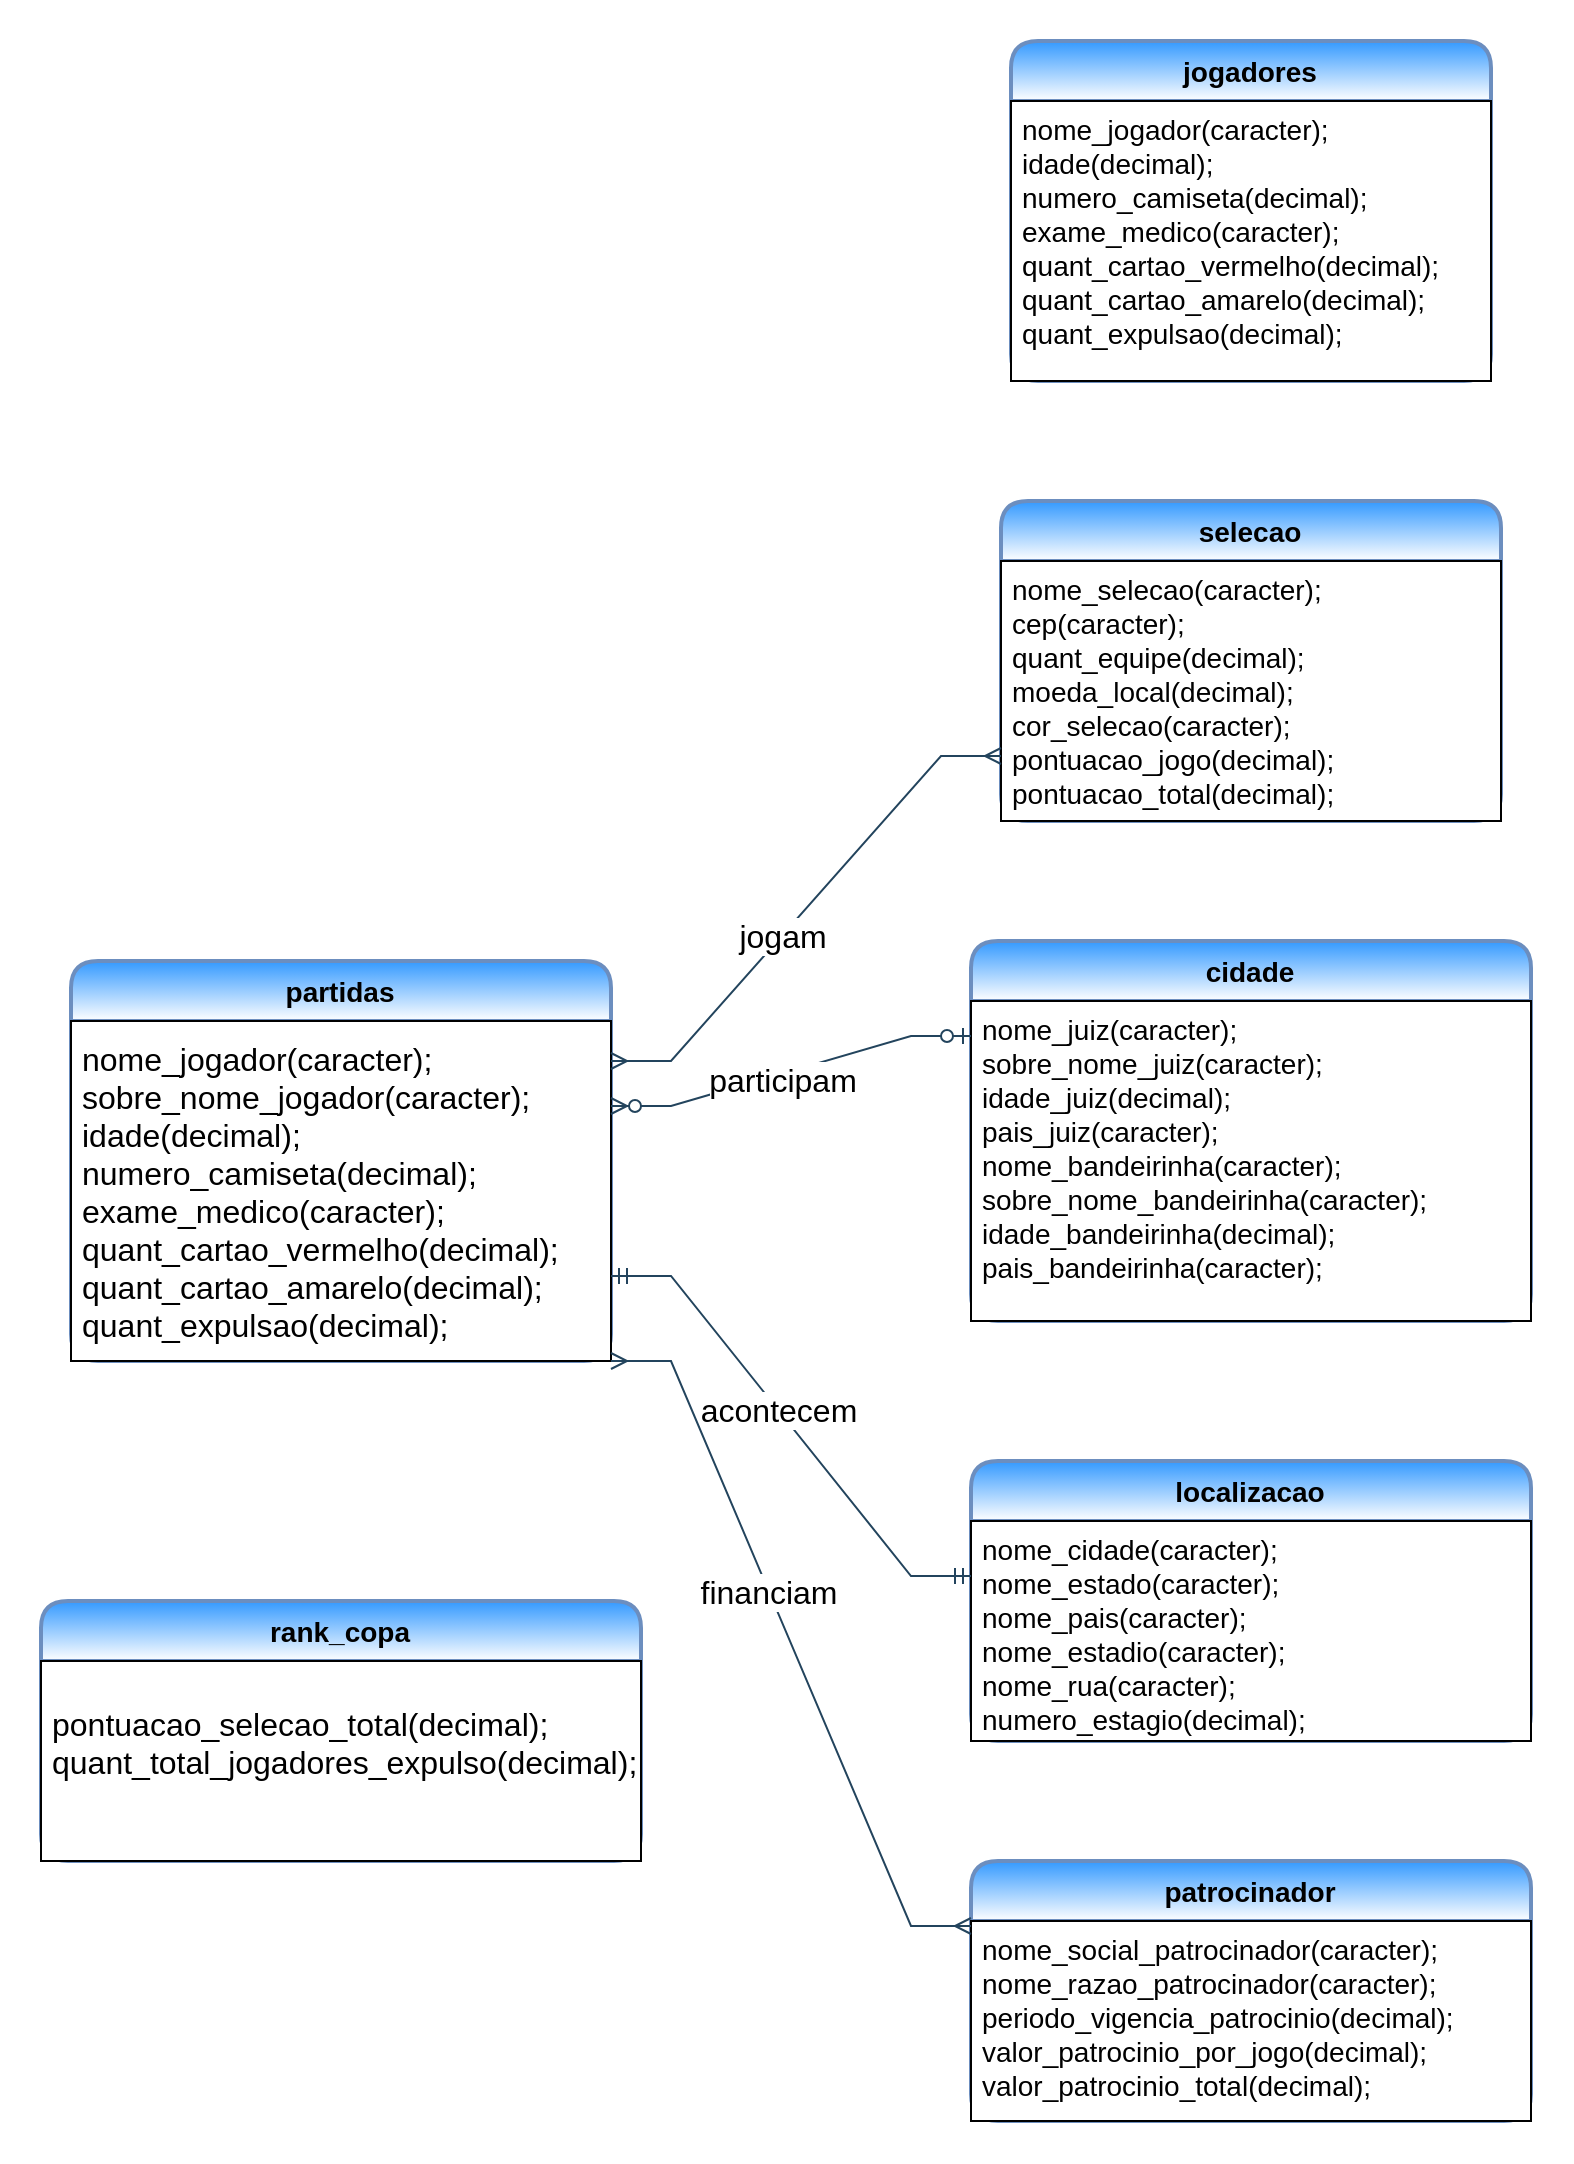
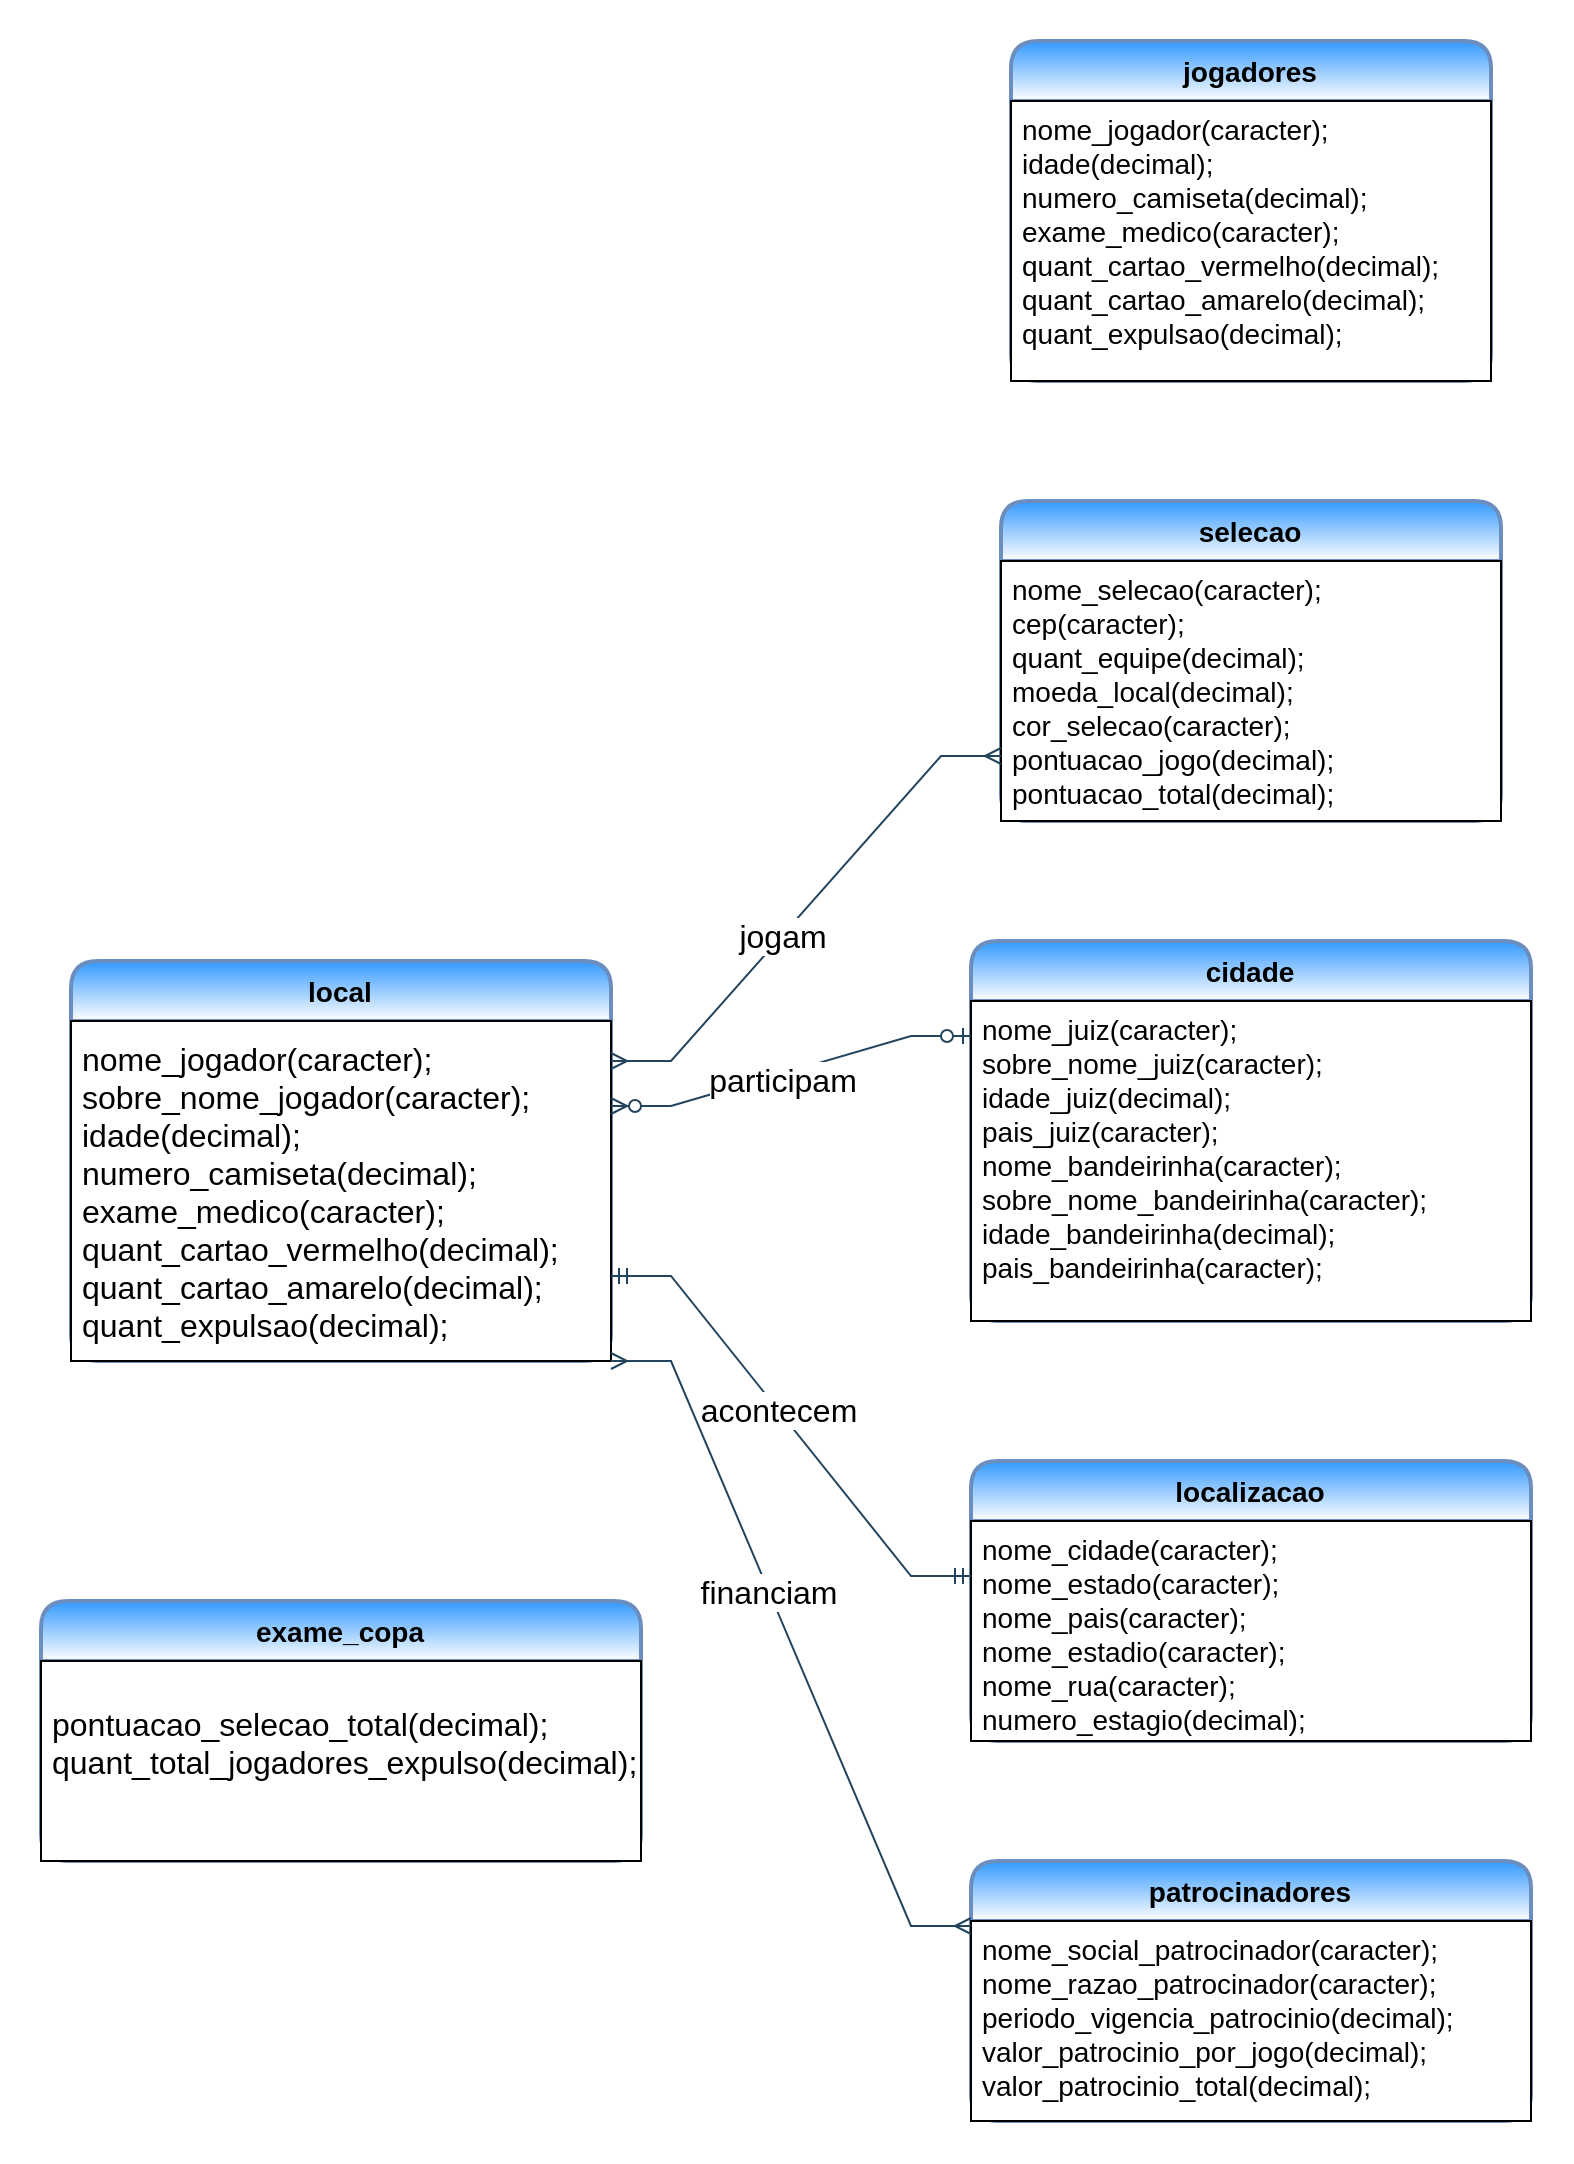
(340, 993) -> (340, 993)
(340, 1633) -> (340, 1633)
(1250, 1893) -> (1250, 1893)
